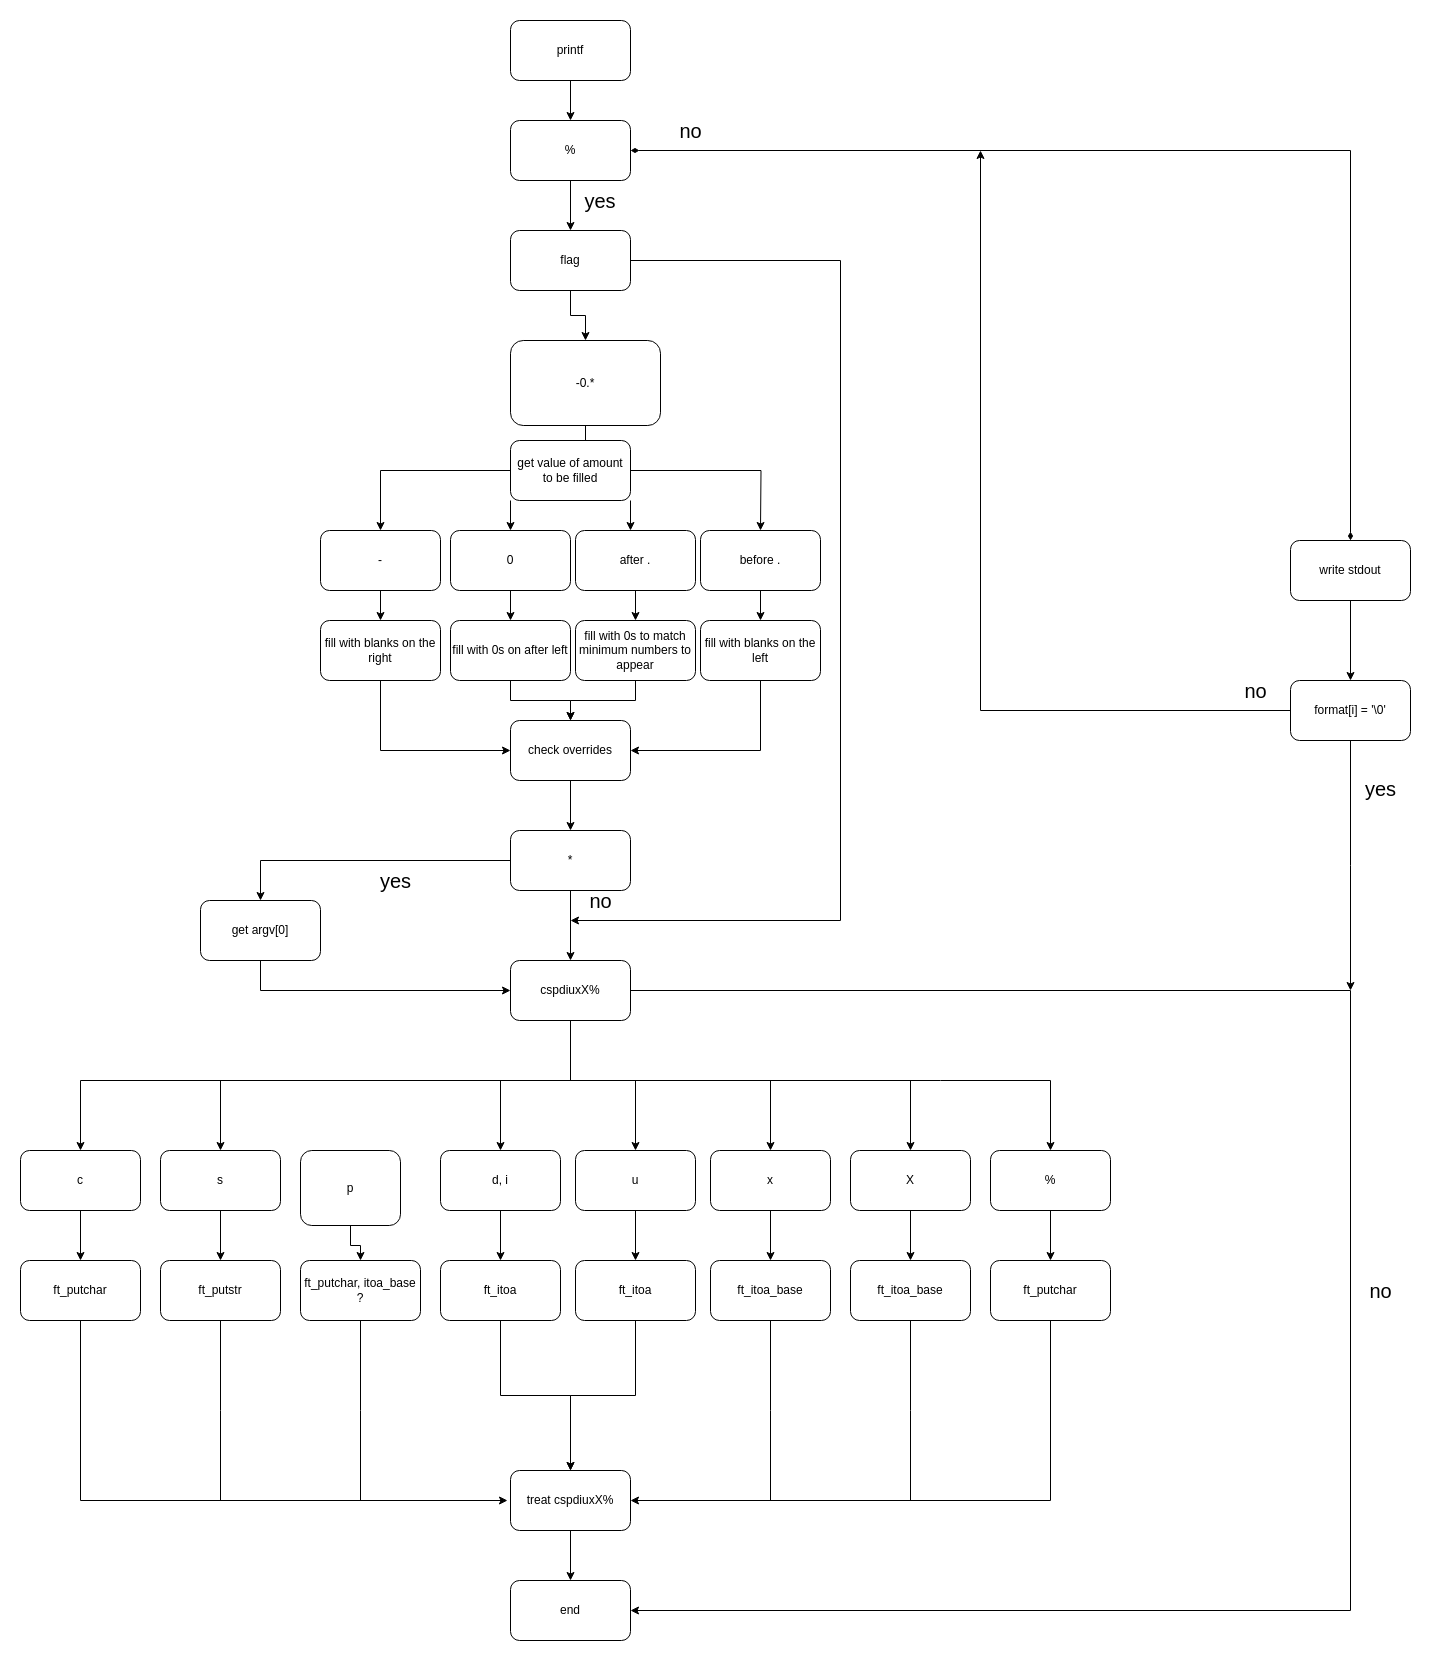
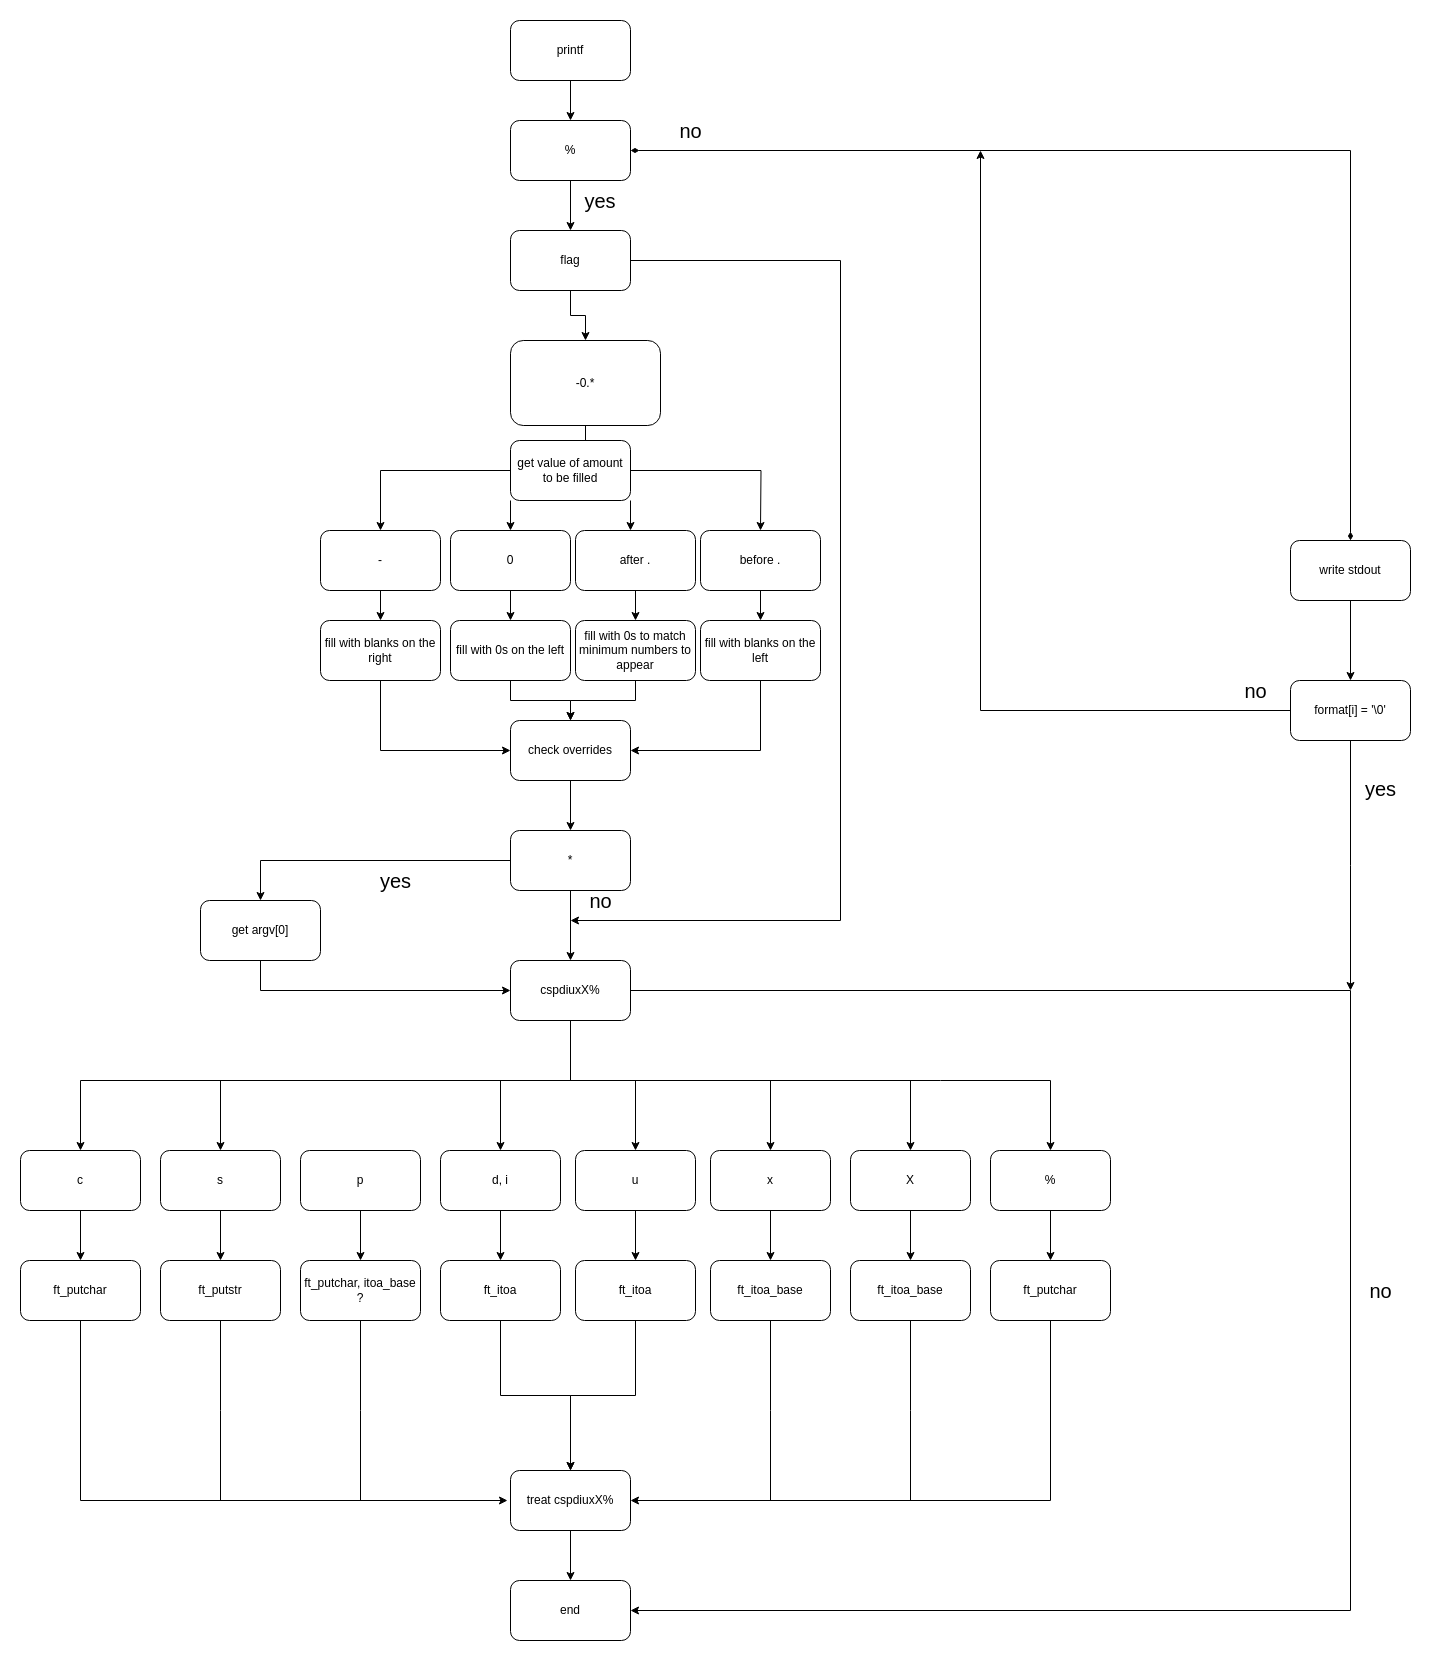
(511, 651) -> (511, 651)
(351, 1188) -> (361, 1181)
